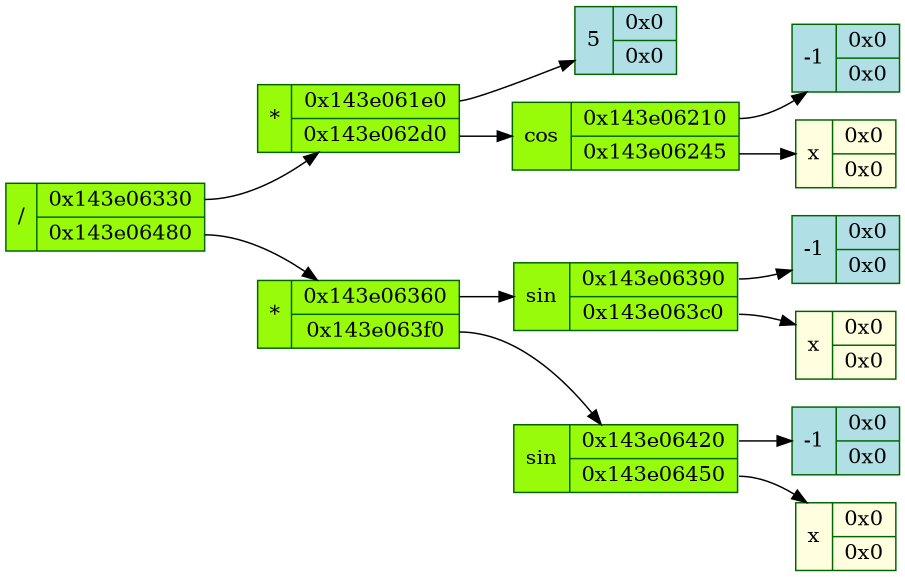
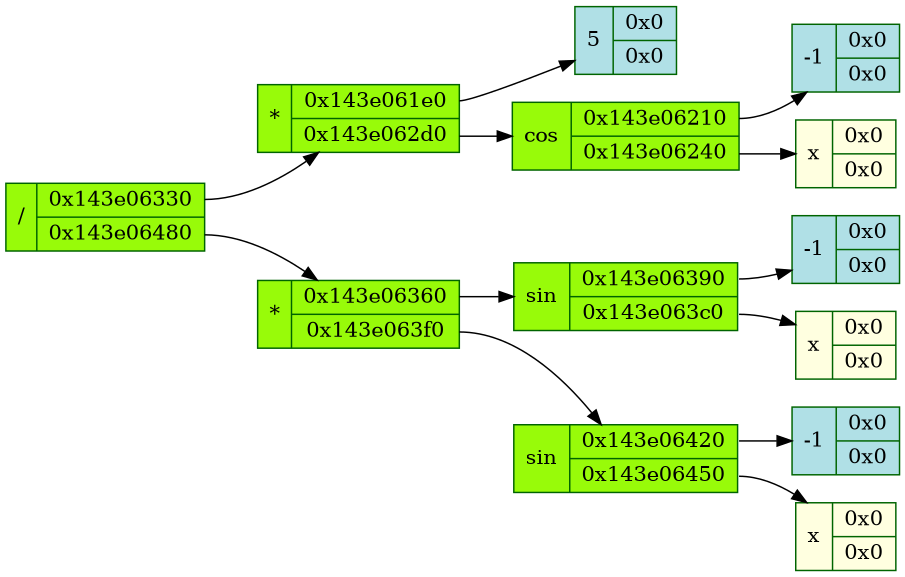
(655, 152) -> (655, 152)
